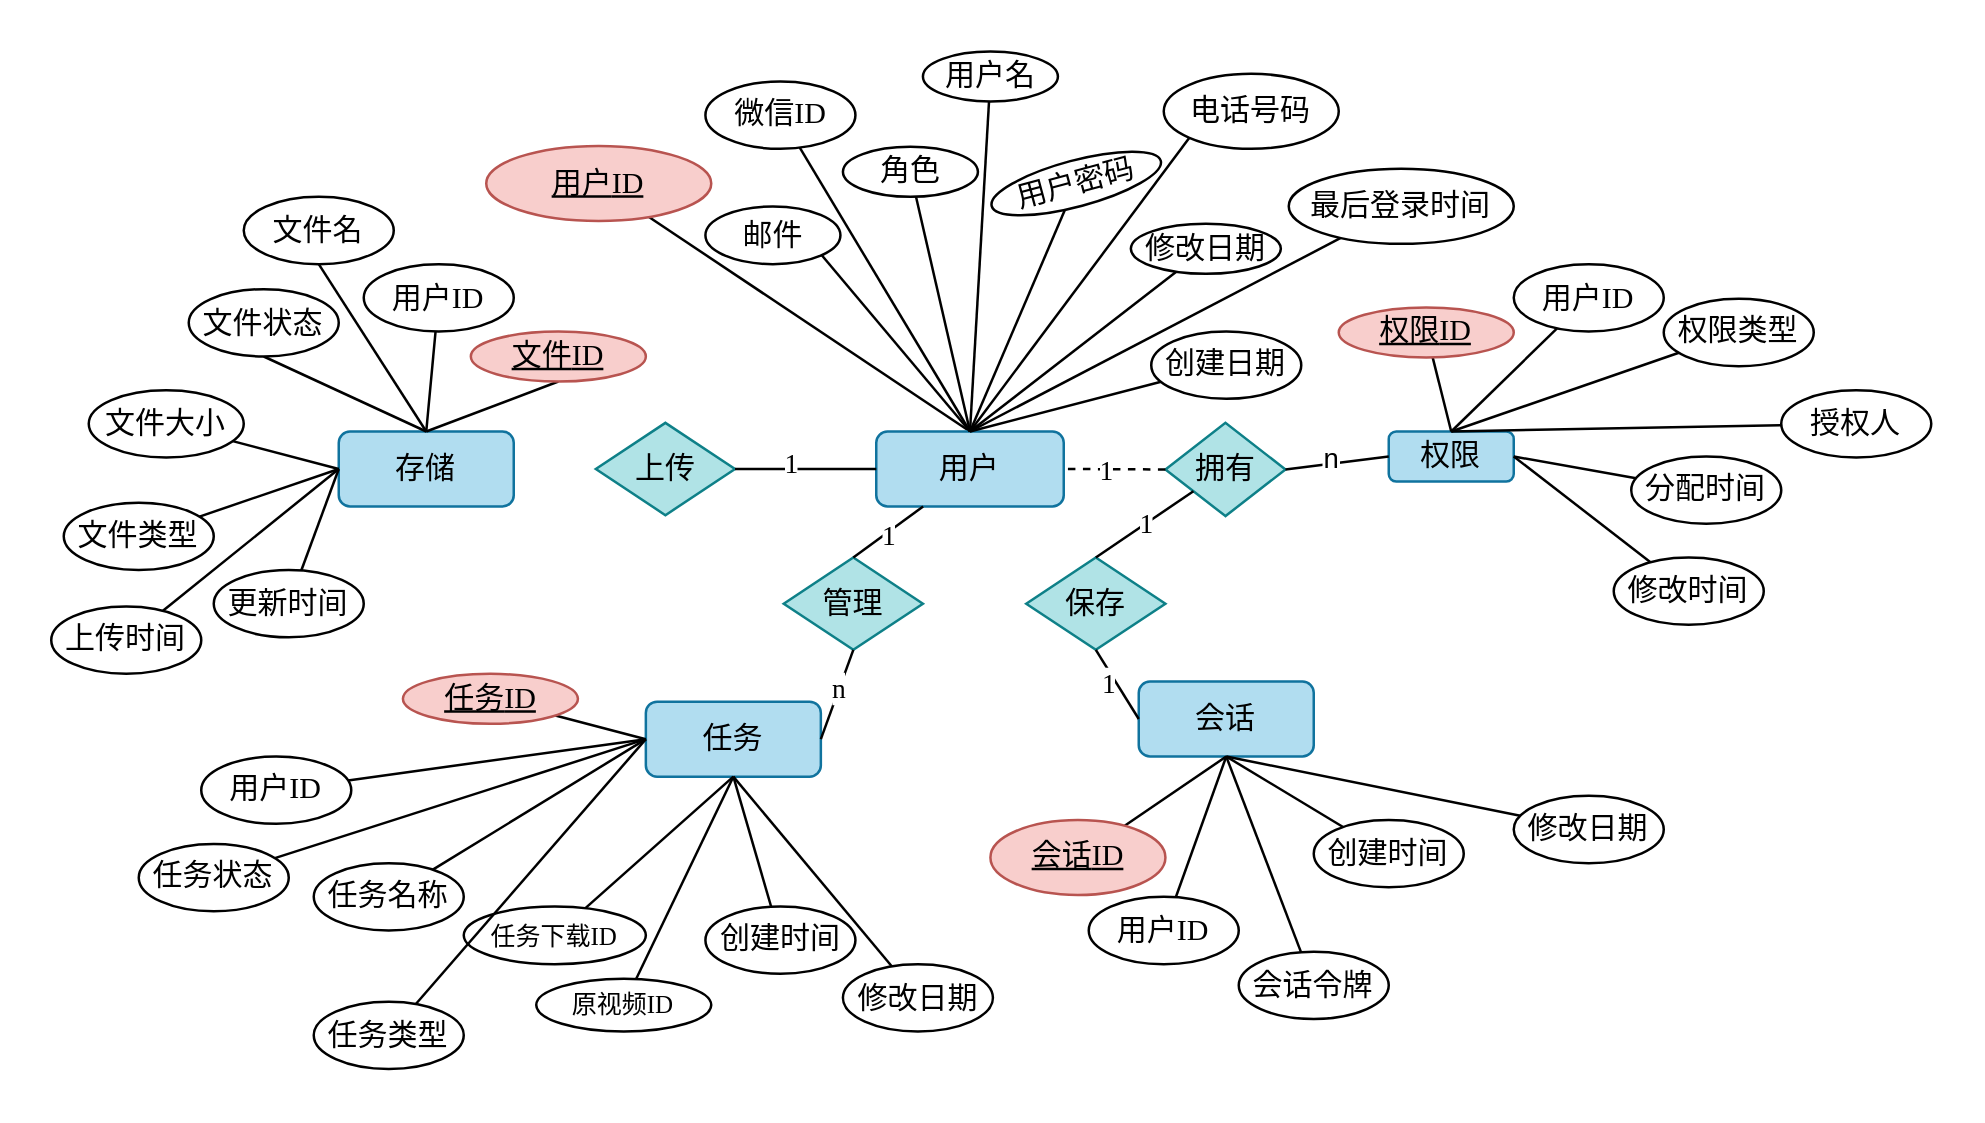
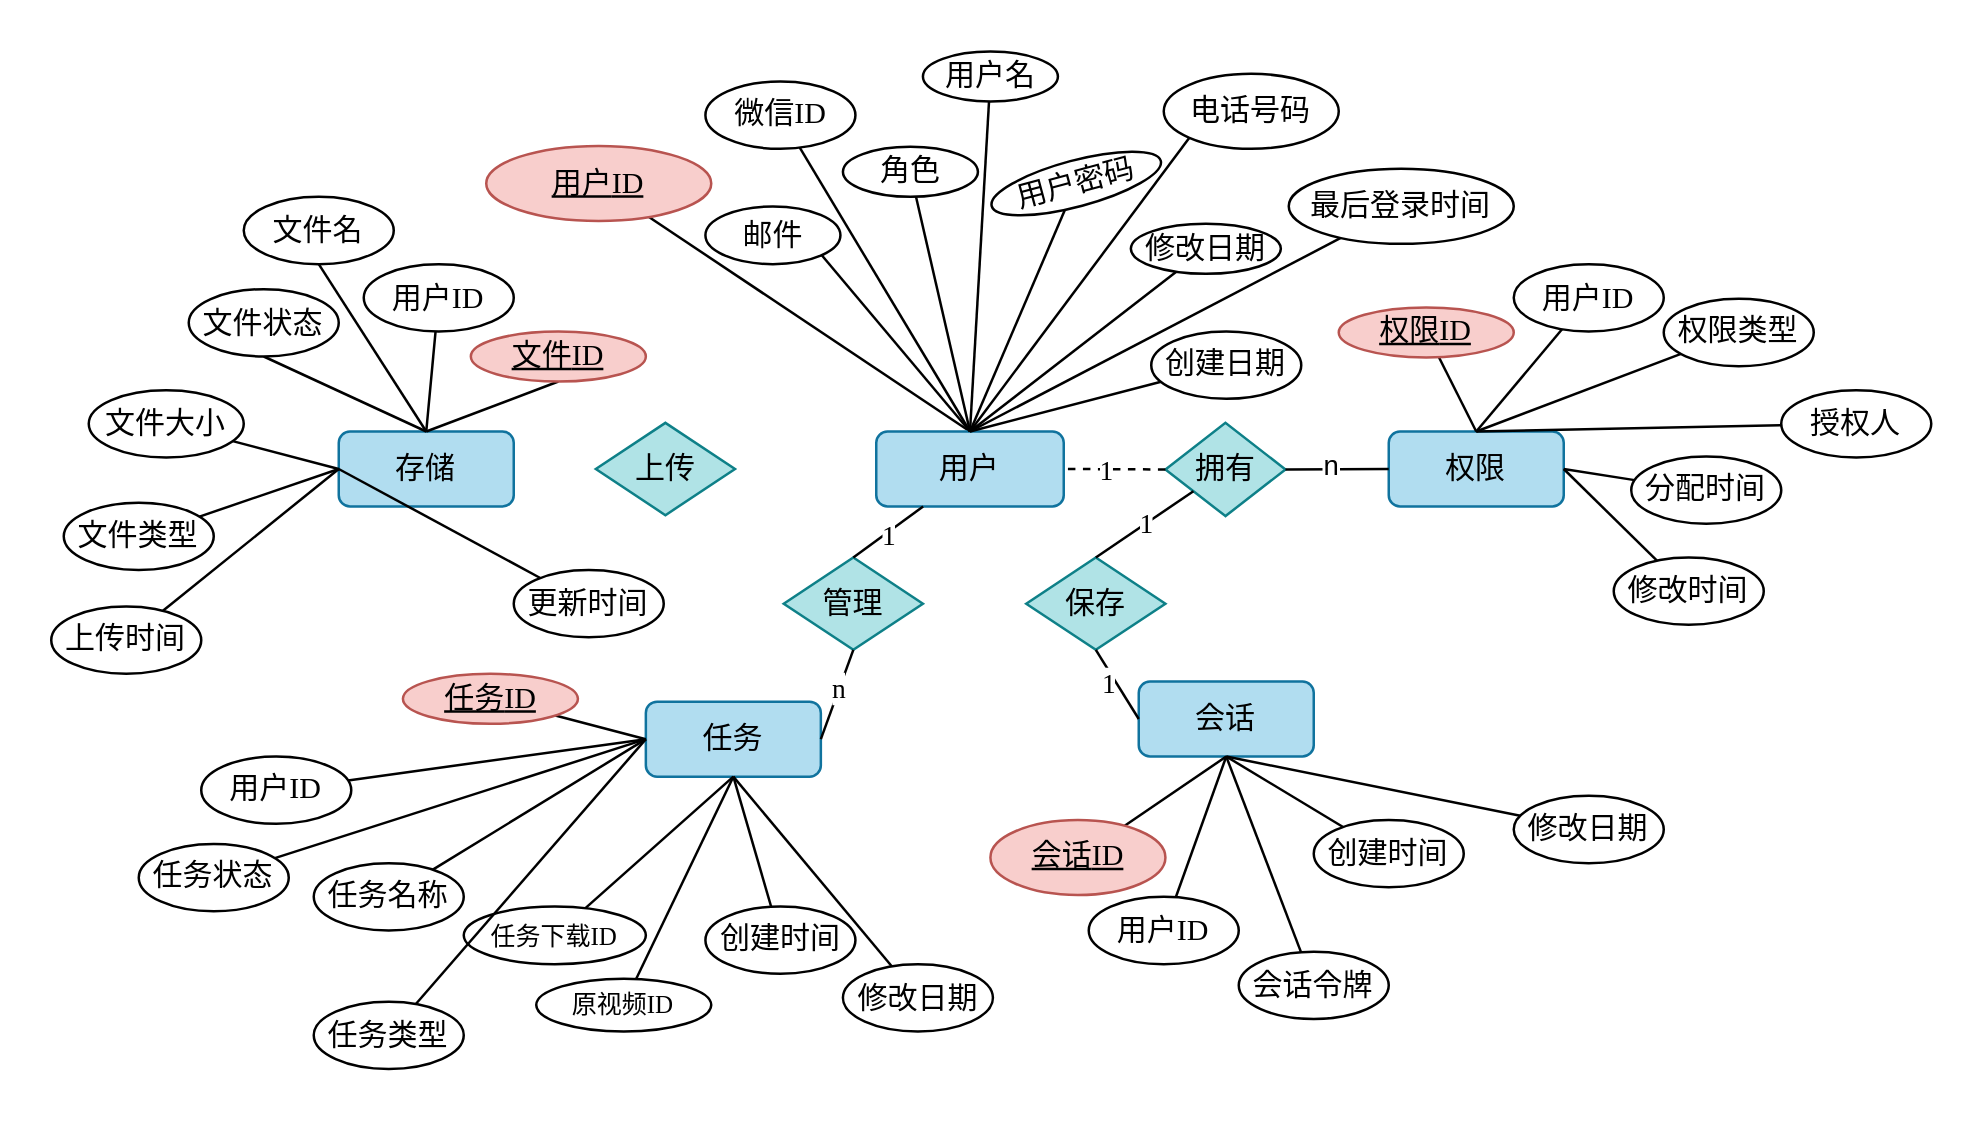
(1451, 456) -> (1476, 469)
(806, 469) -> none
(289, 603) -> (589, 603)
